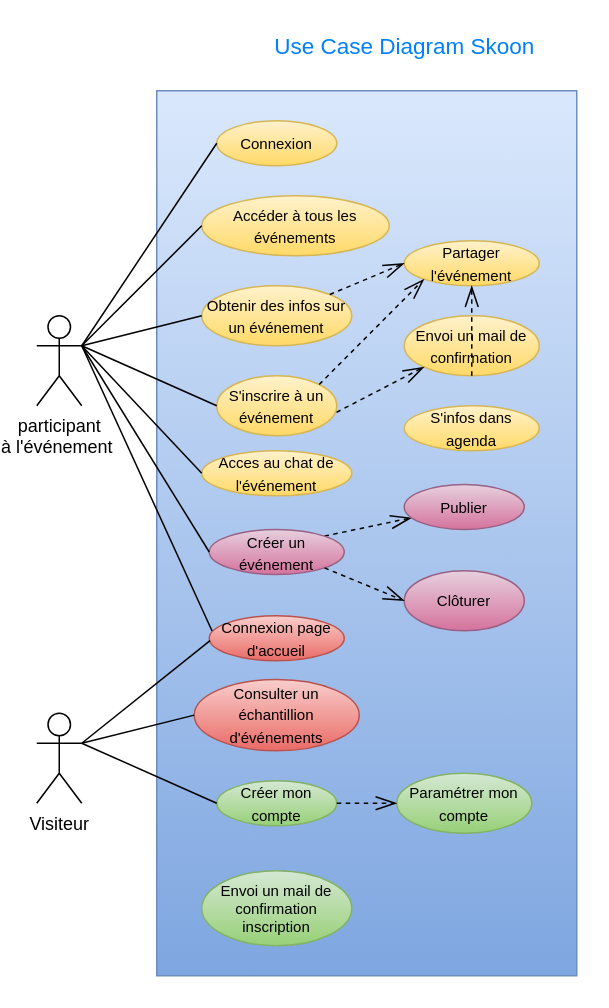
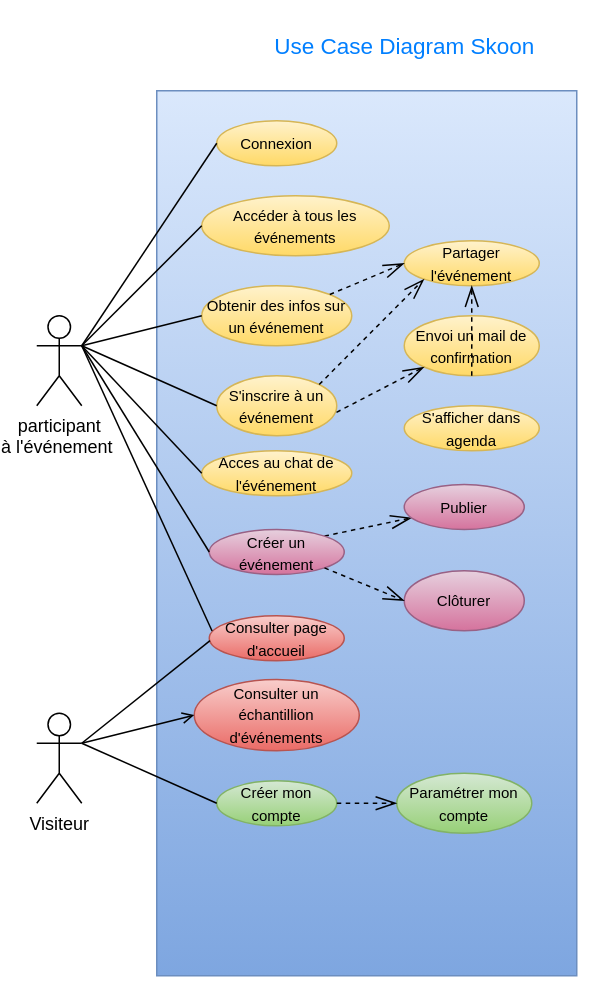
(472, 428) -> (472, 428)
(277, 638) -> (277, 638)
(188, 717) -> (187, 717)
(277, 908) -> none
